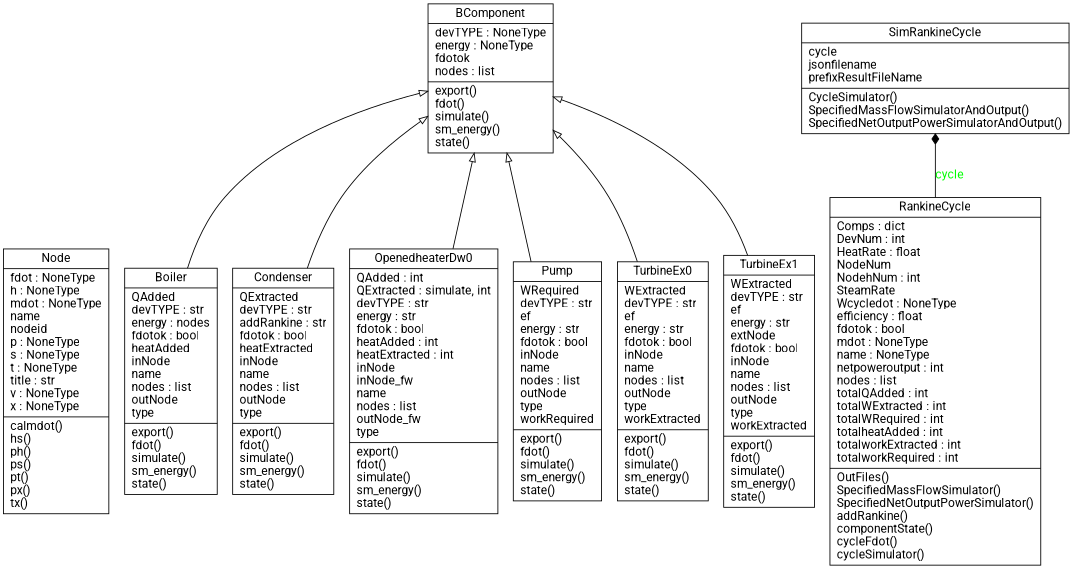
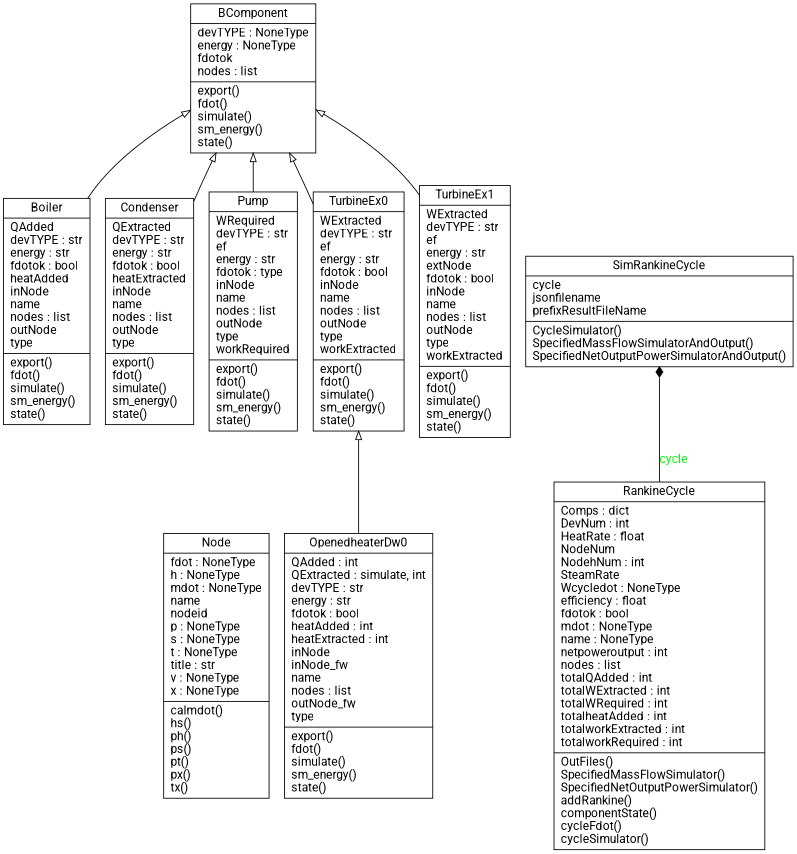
(463, 205) -> (359, 487)
(171, 323) -> (40, 253)
(283, 323) -> (142, 253)
(554, 342) -> (250, 273)
